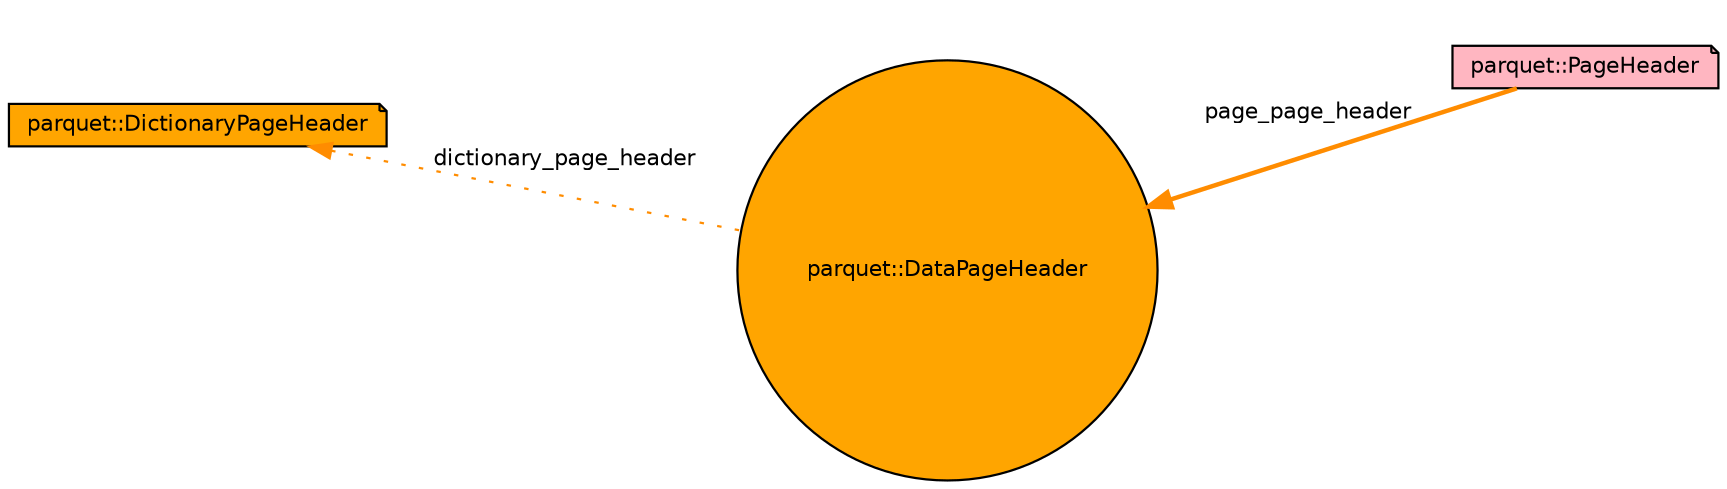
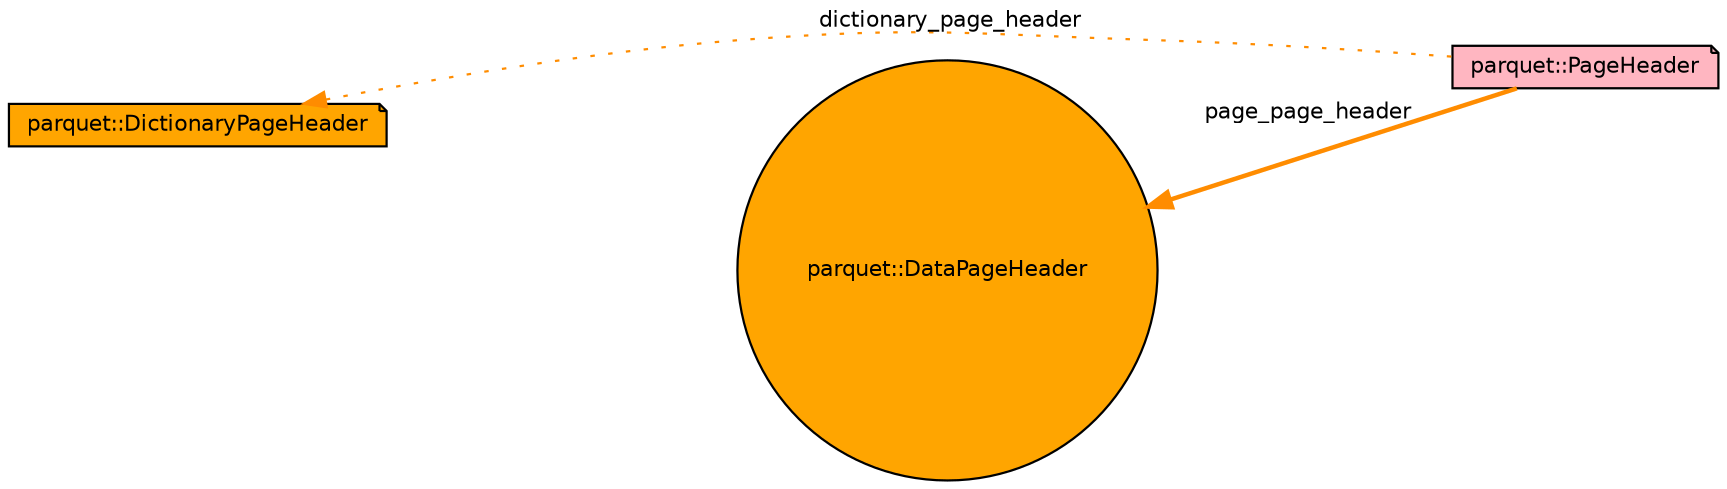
(536, 191) -> (887, 33)
